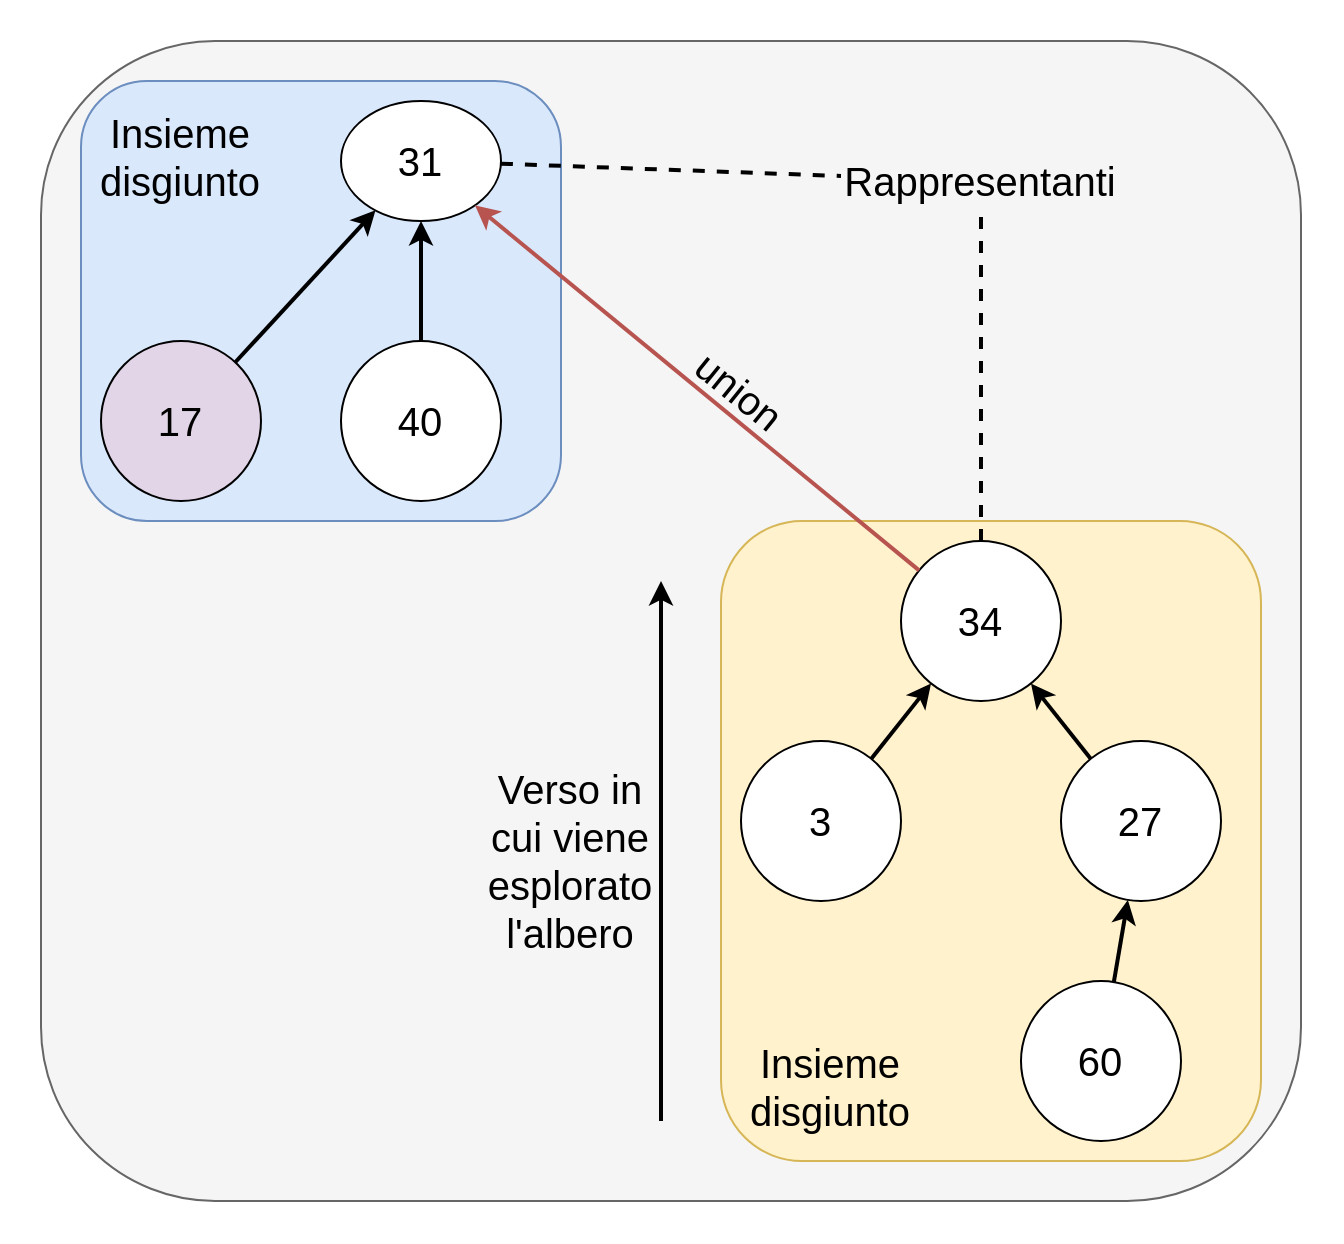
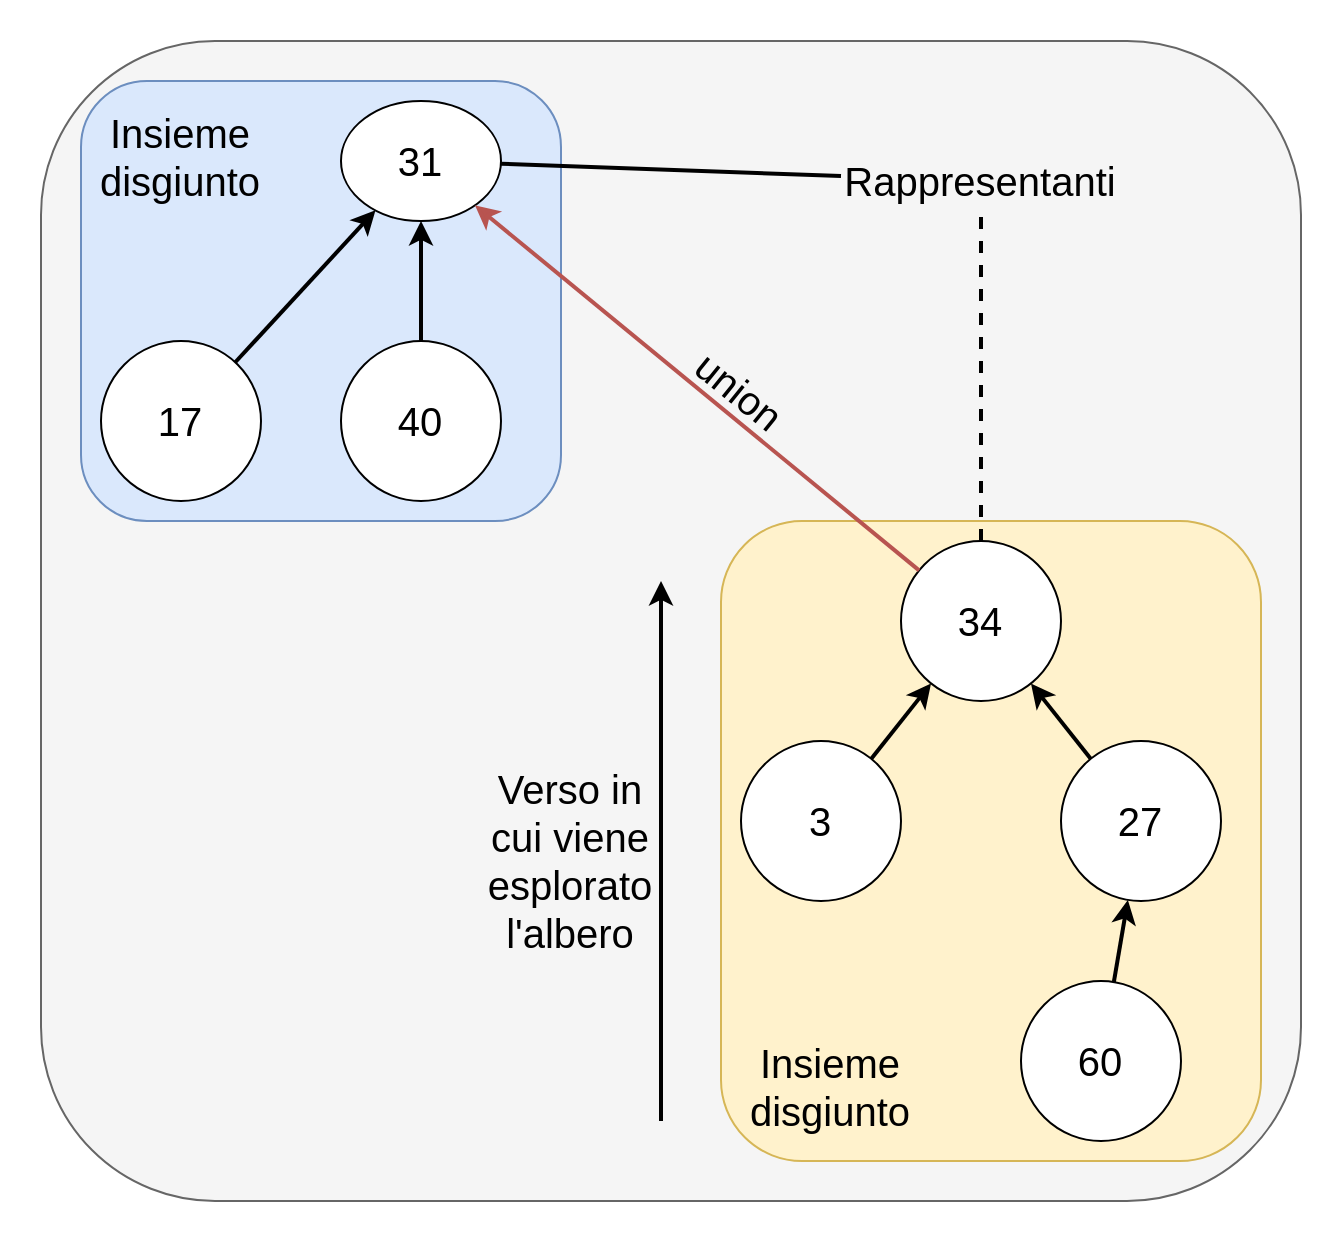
(518, 164) -> (518, 164)
(181, 421) -> (181, 421)
